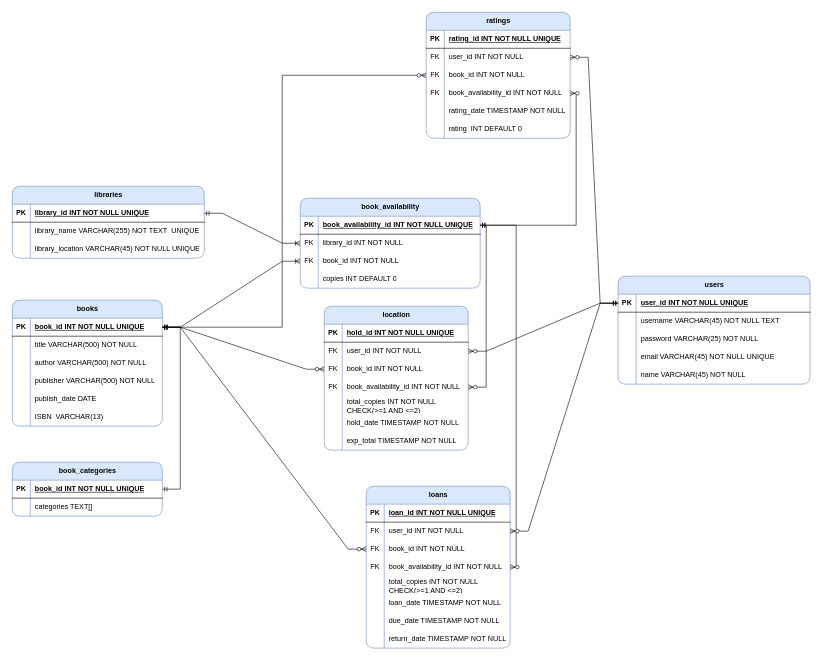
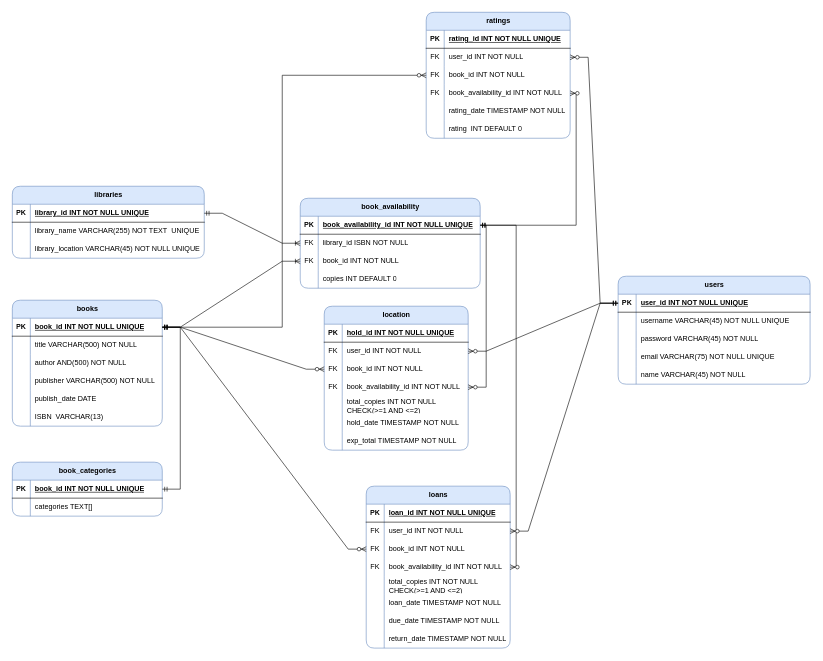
(364, 243) -> (366, 243)
(706, 321) -> (710, 321)
(697, 339) -> (697, 339)
(702, 357) -> (702, 357)
(89, 363) -> (81, 363)
